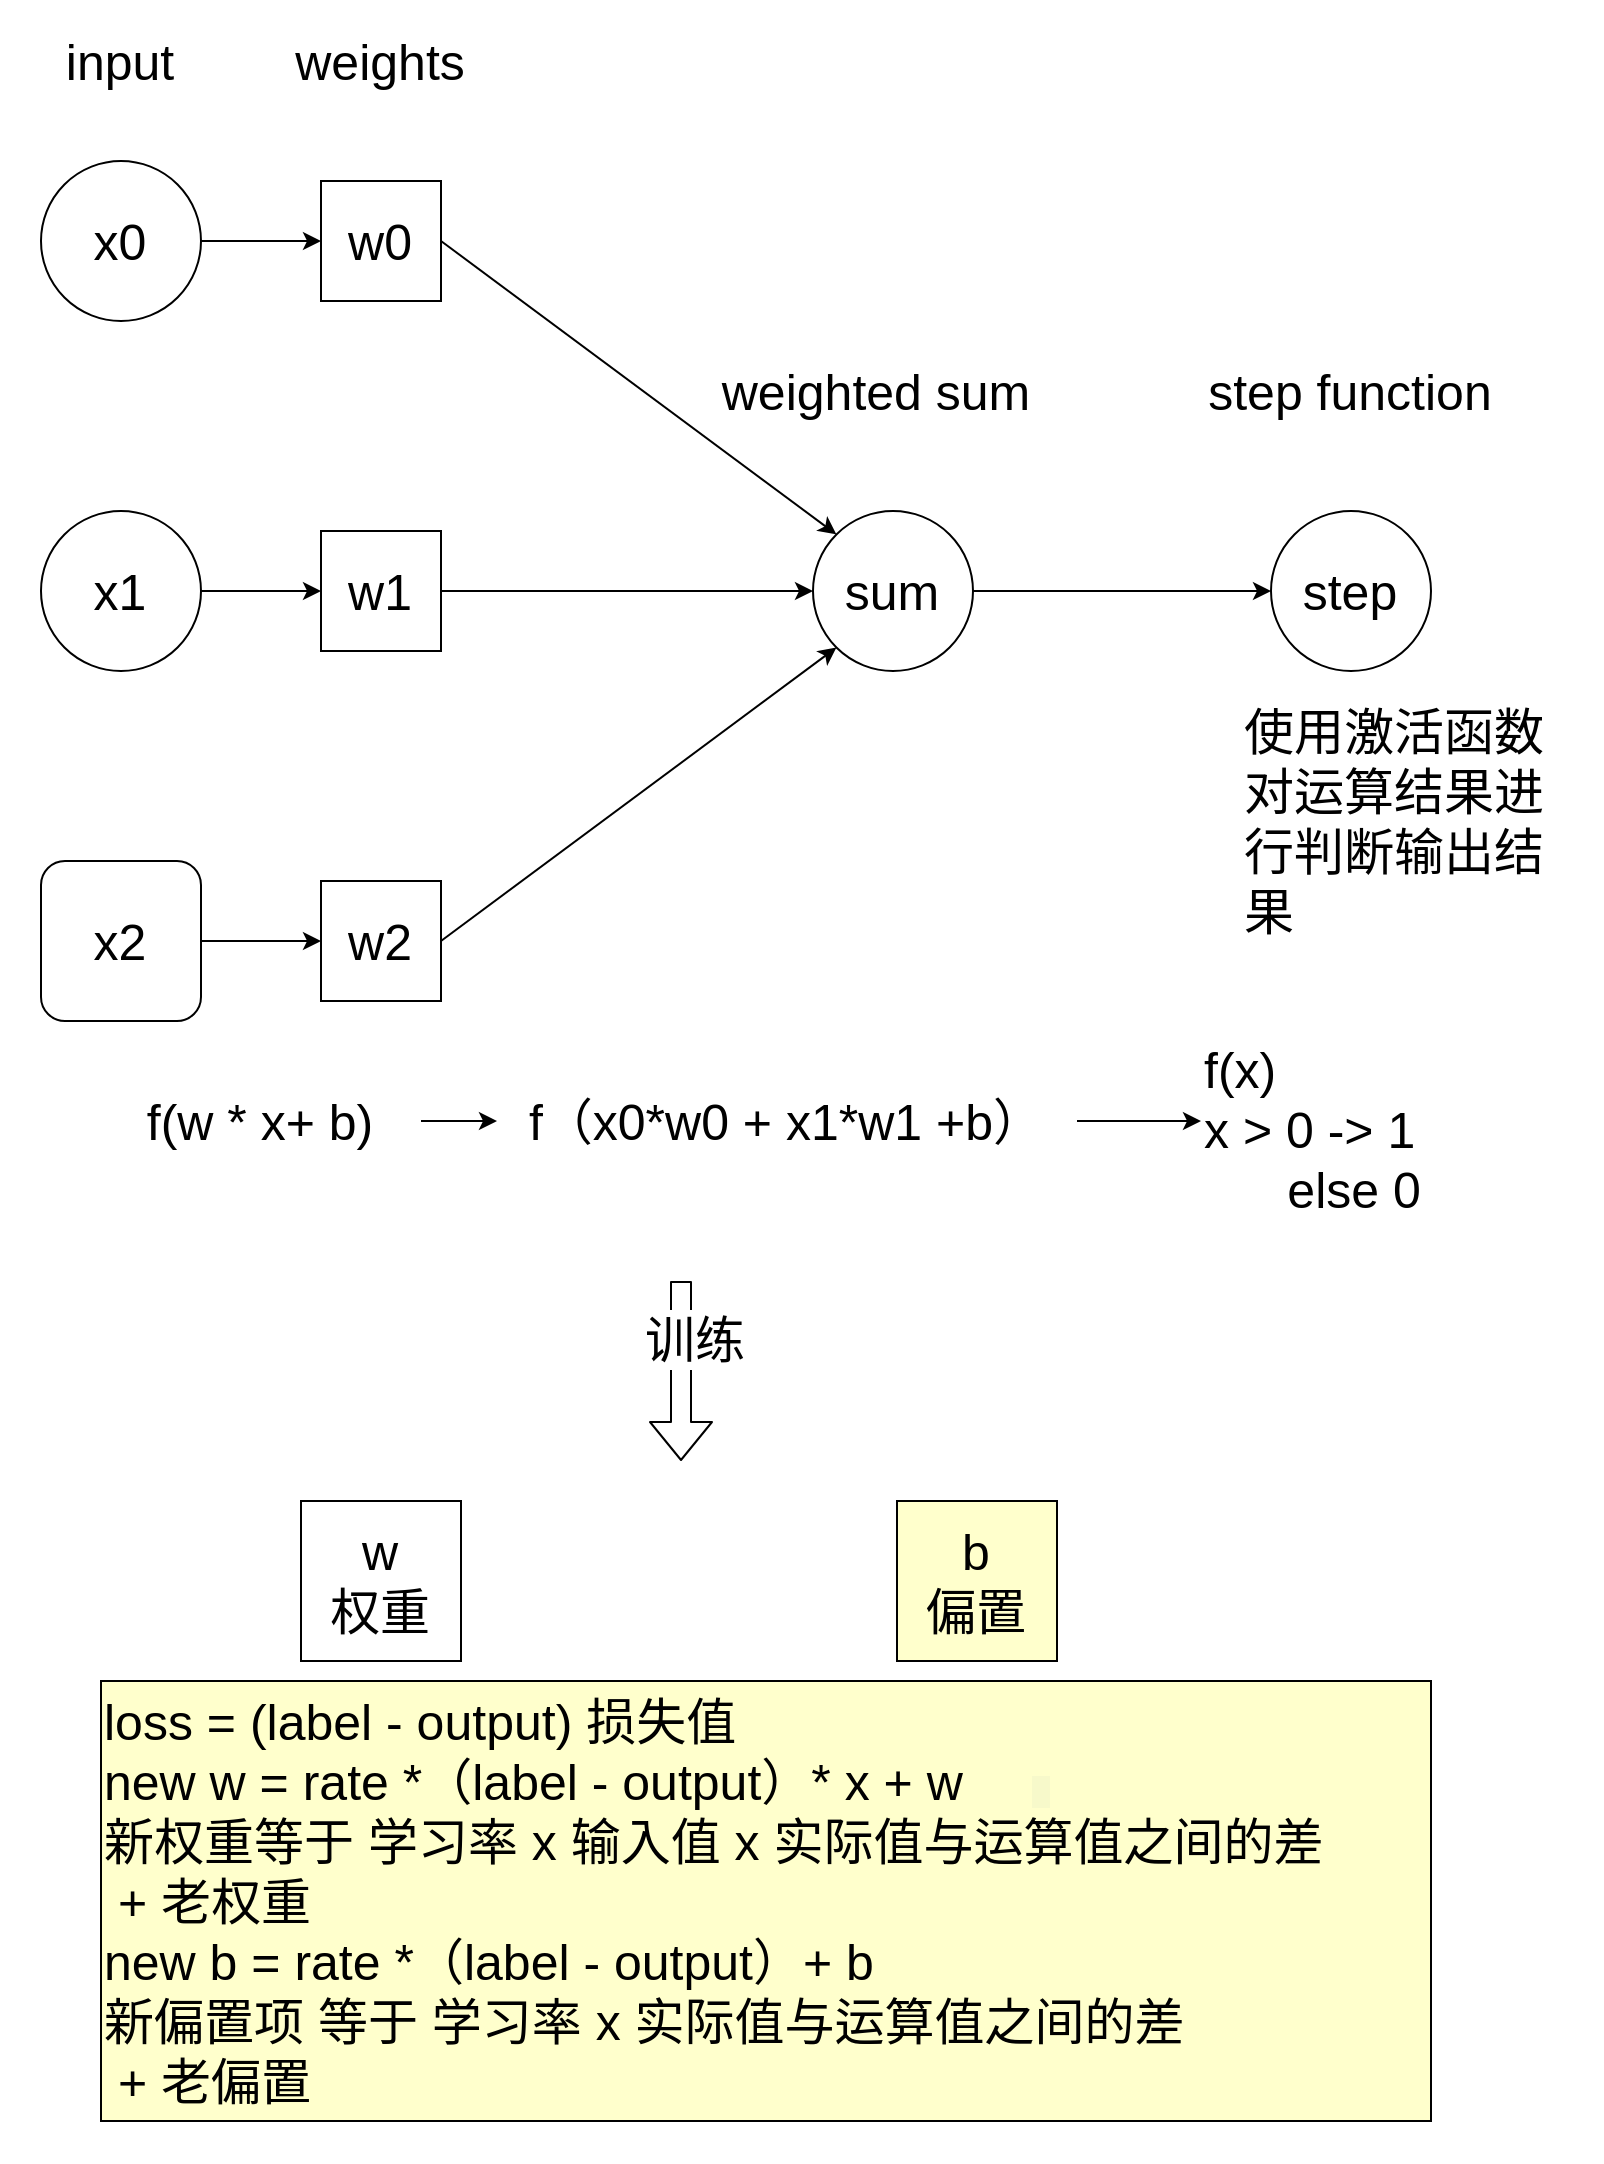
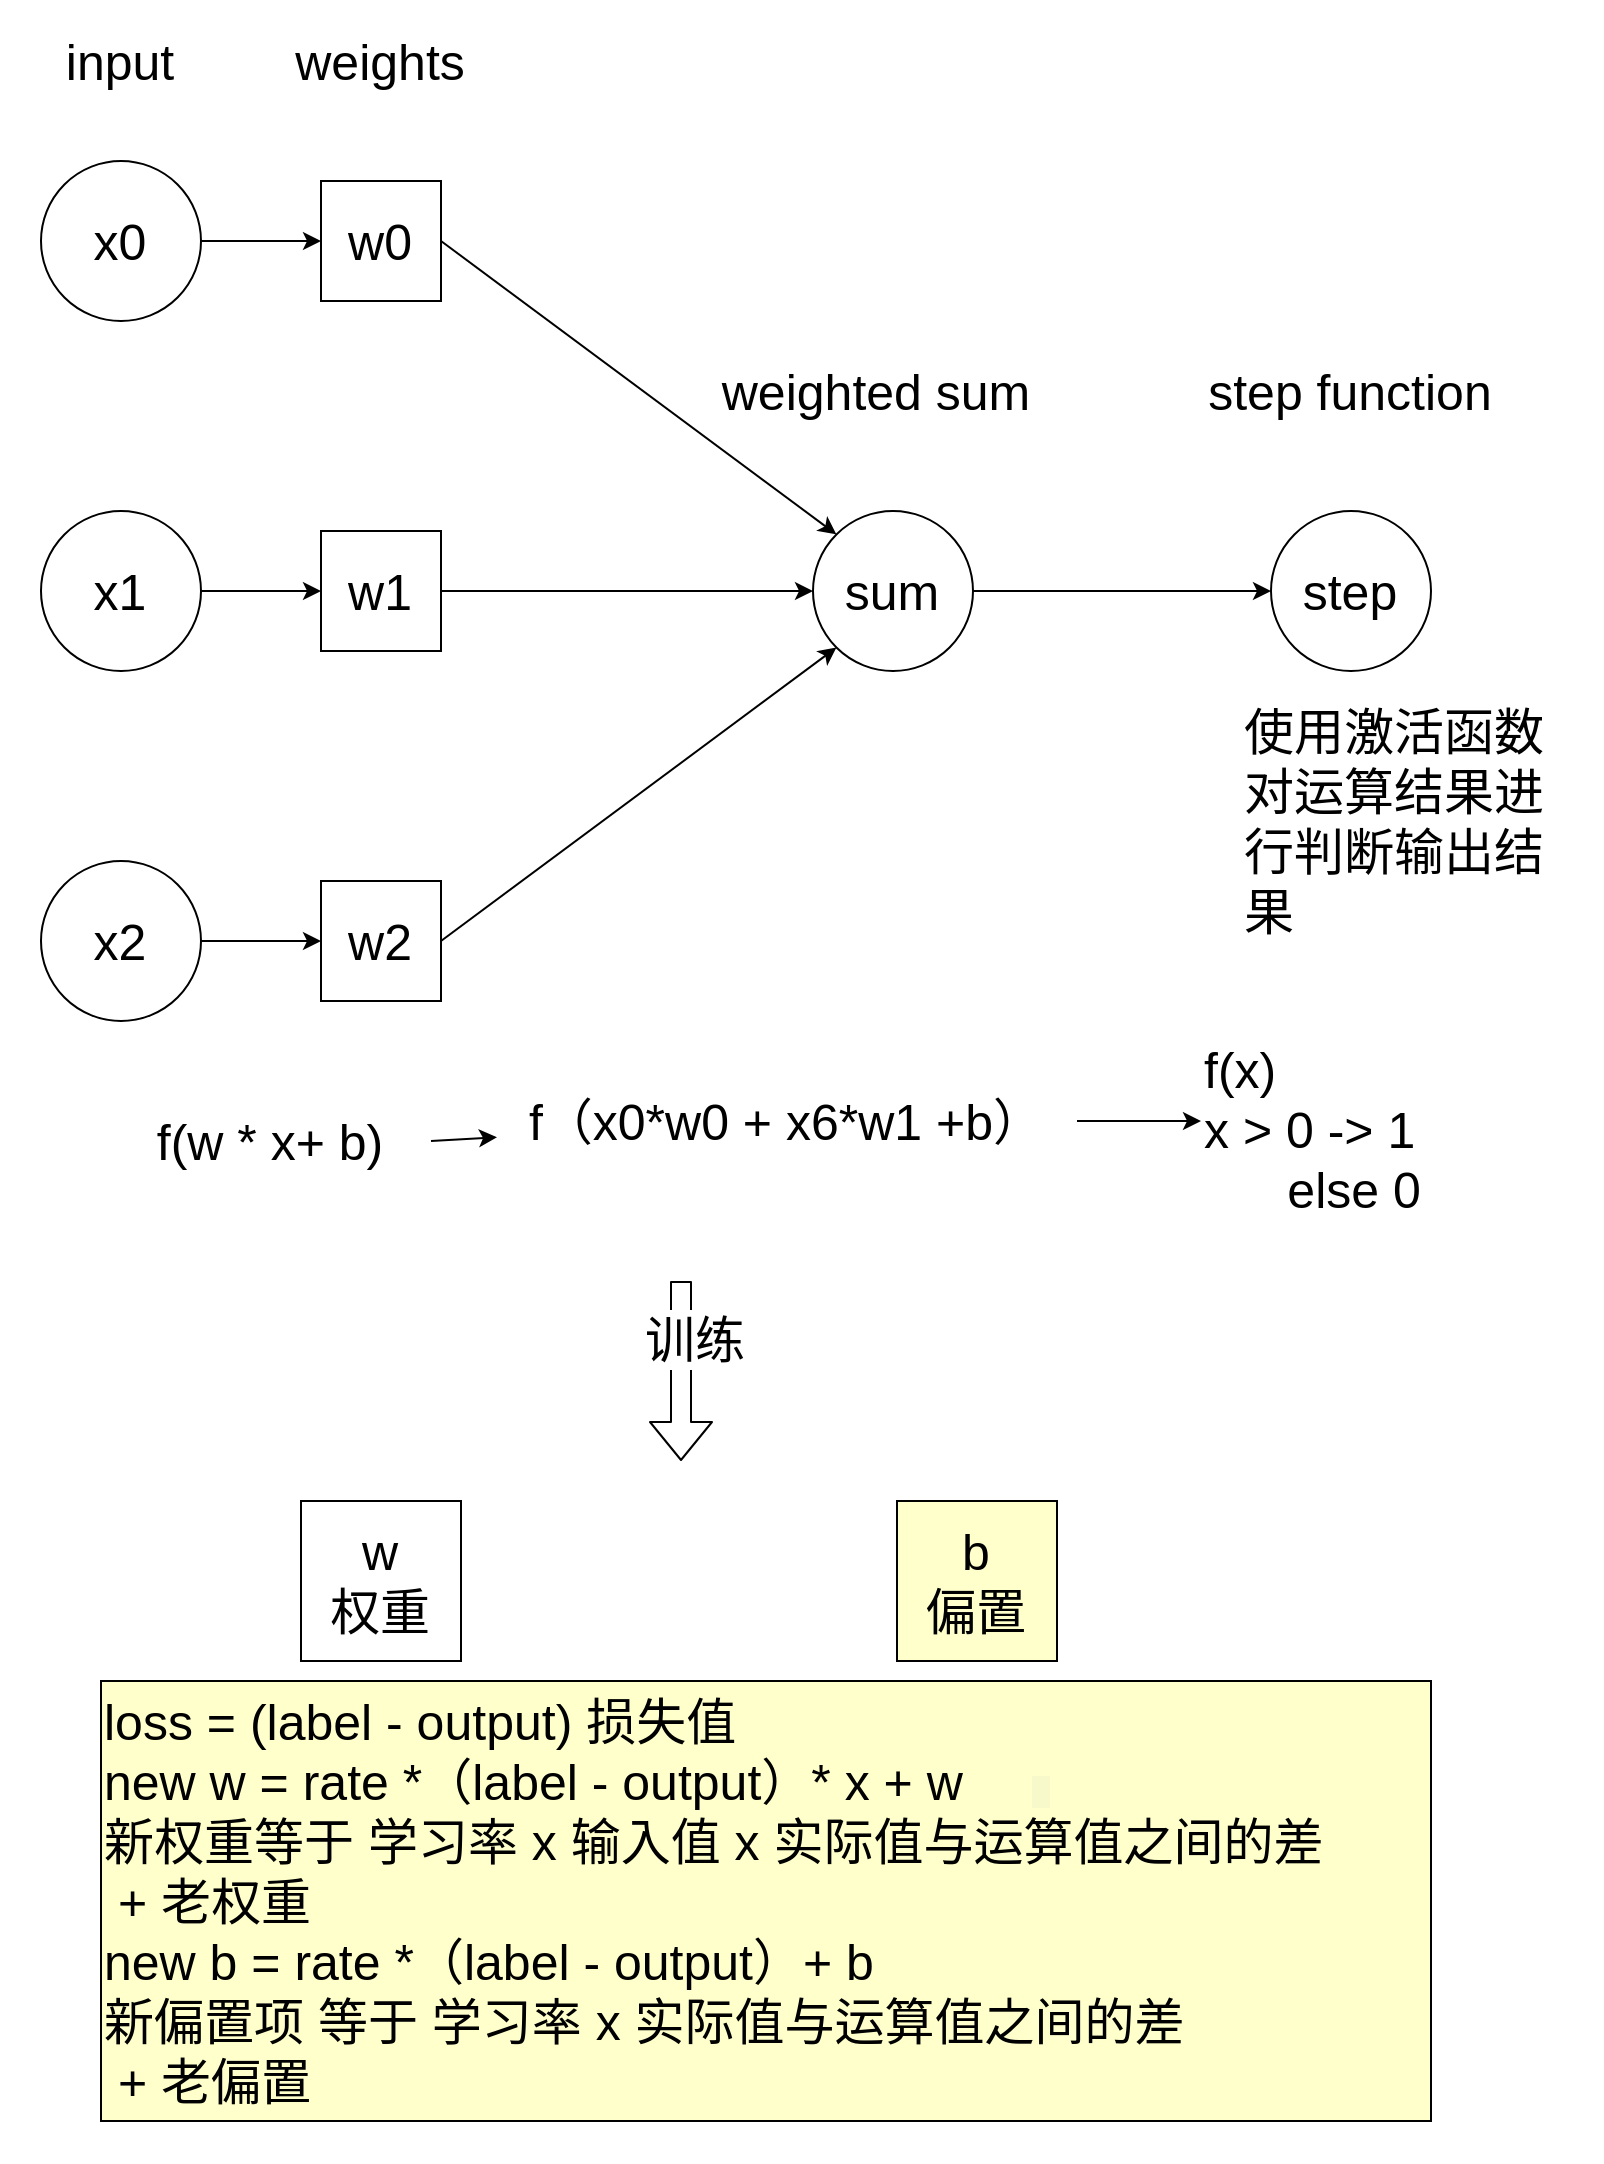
(121, 941) -> (121, 941)
(261, 1121) -> (271, 1141)
(787, 1121) -> (787, 1121)
